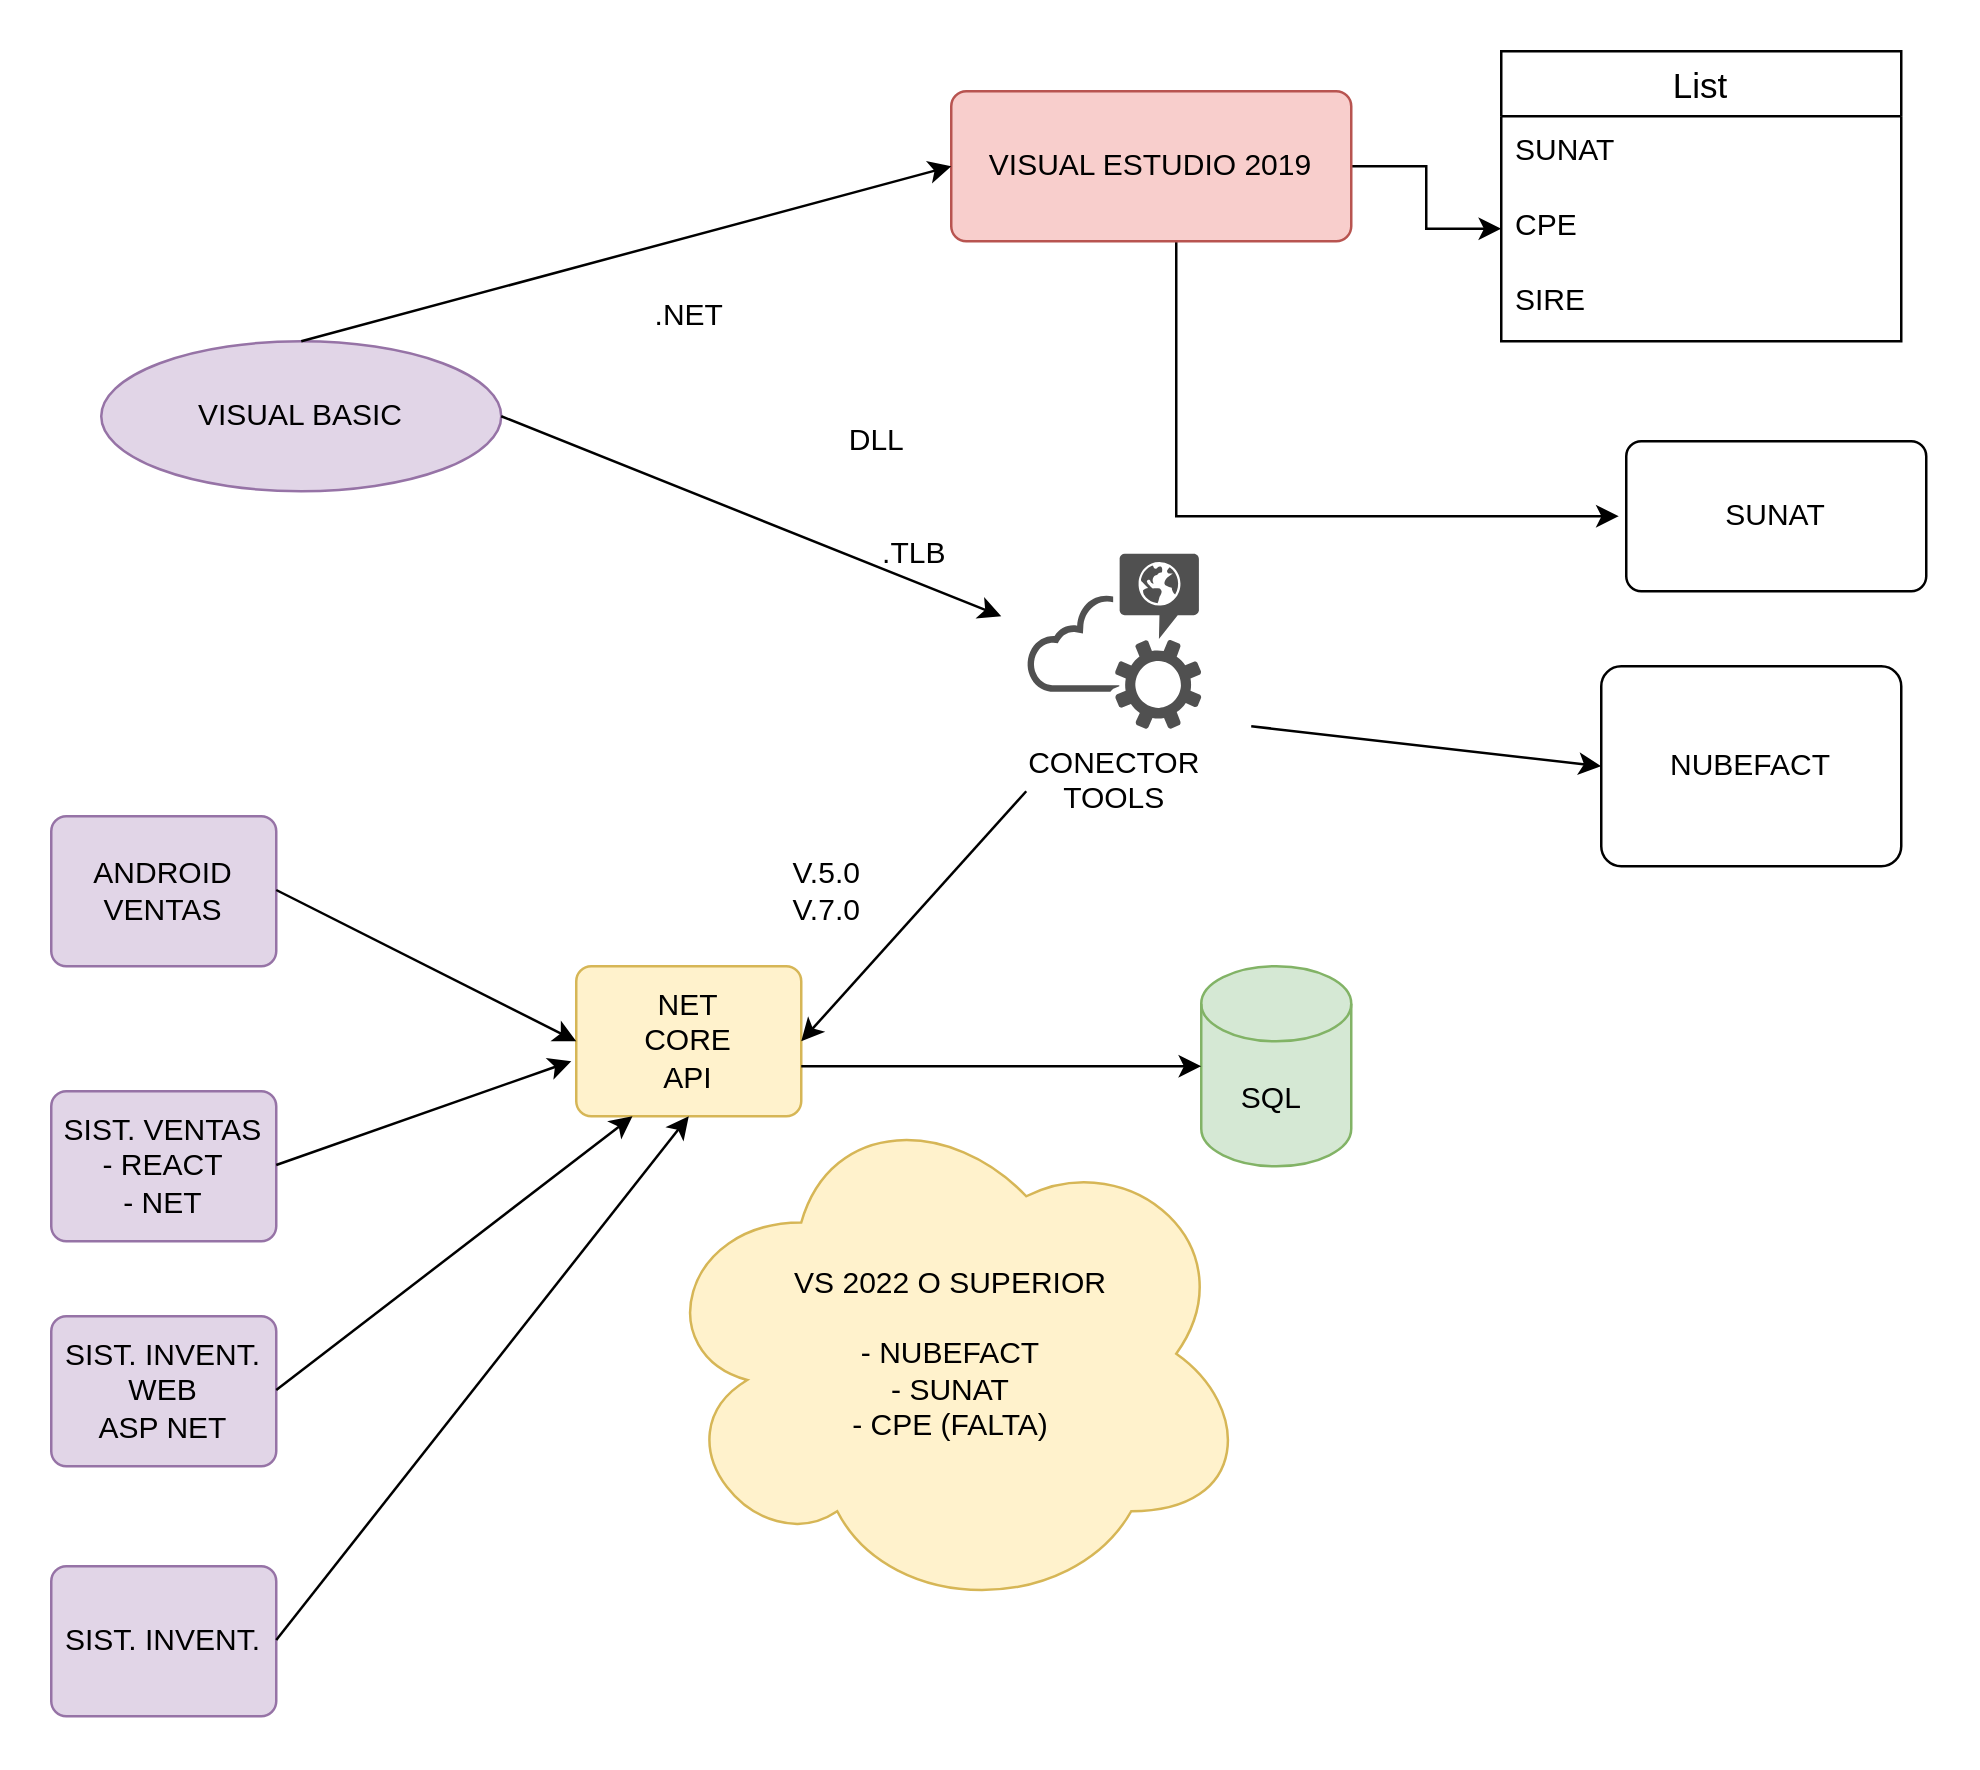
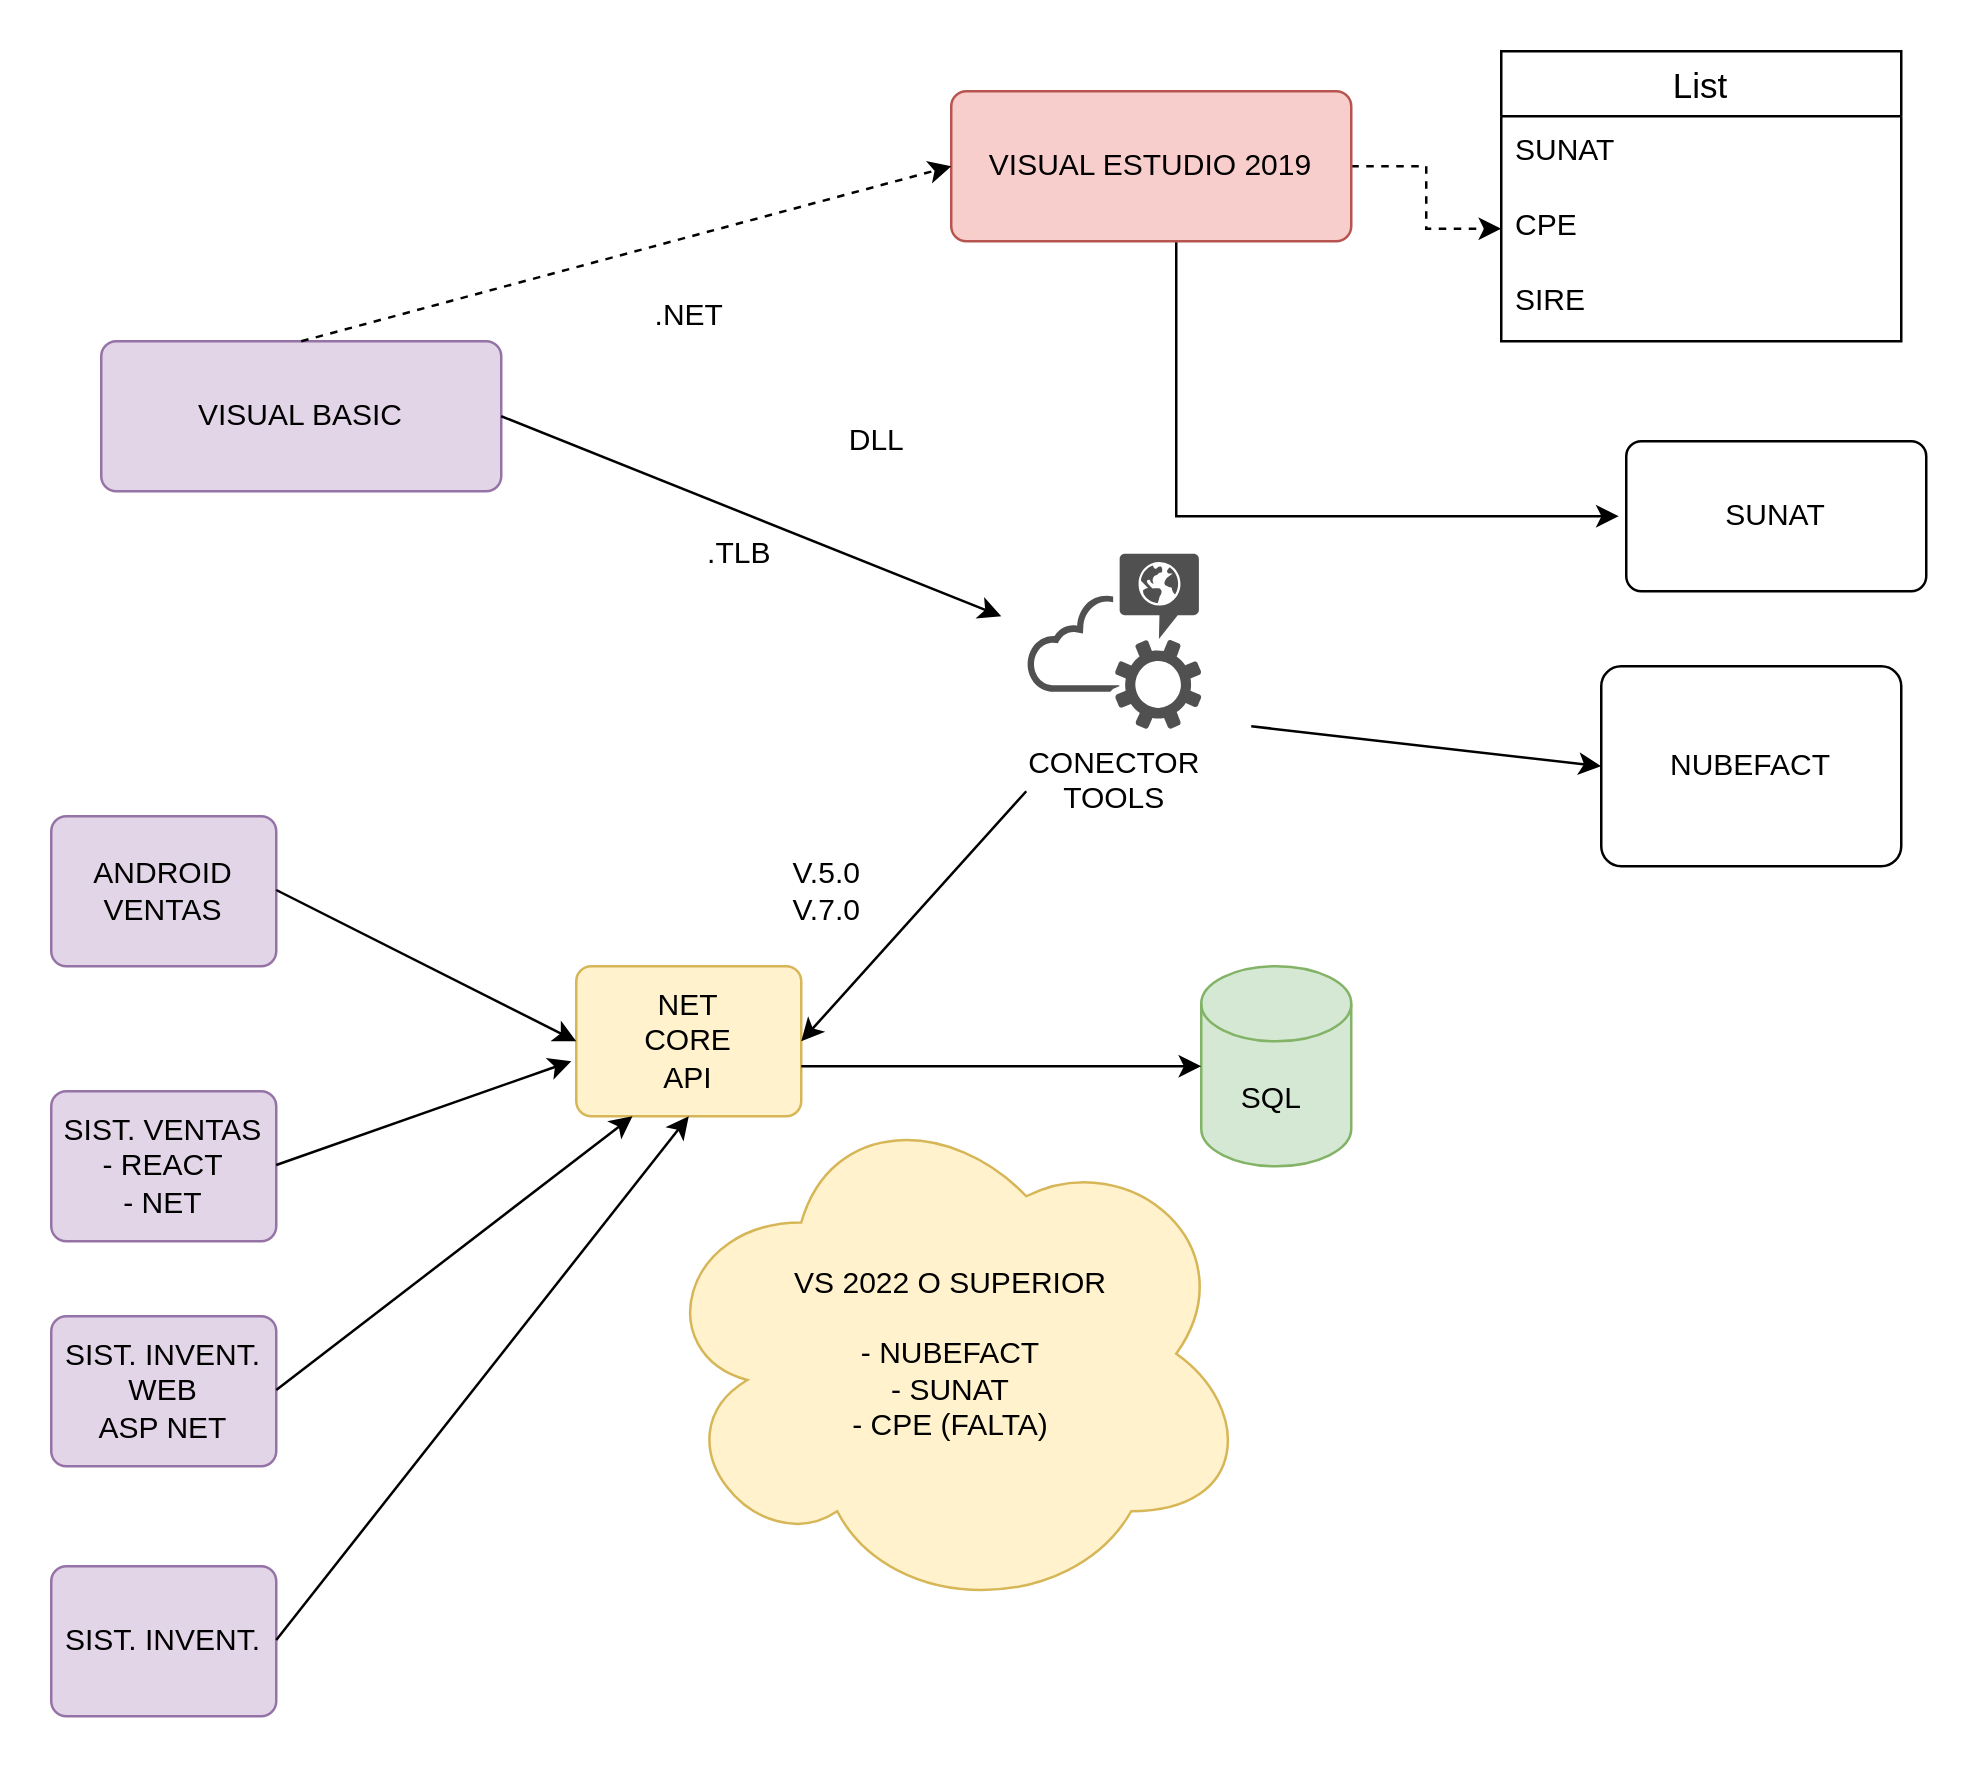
(1426, 192) -> (1426, 192)
(620, 255) -> (620, 255)
(301, 416) -> (301, 416)
(914, 554) -> (739, 554)
